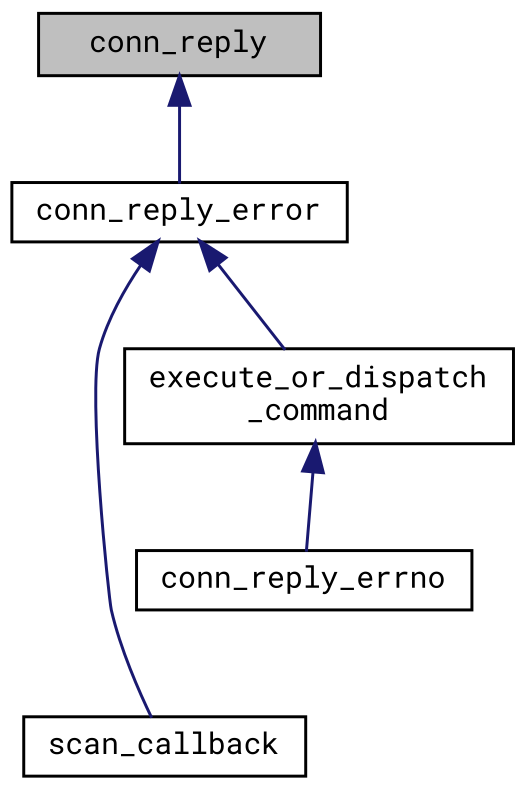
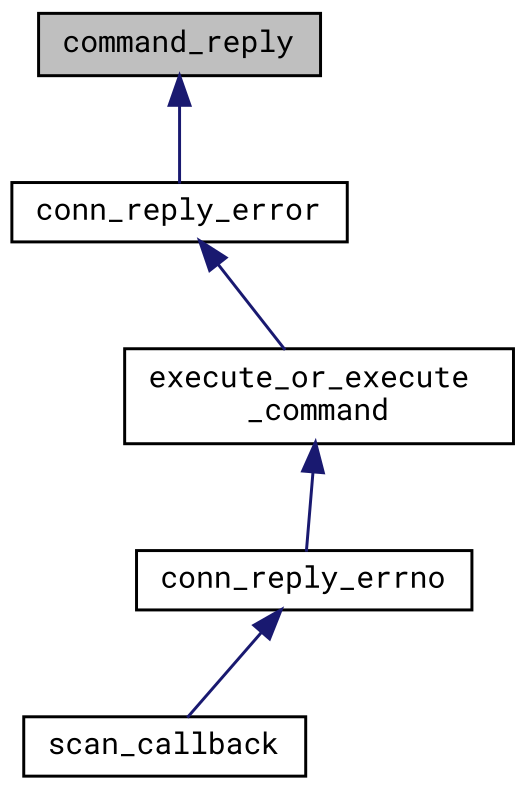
(180, 45) -> (180, 45)
(319, 396) -> (319, 396)
(100, 490) -> (224, 675)
